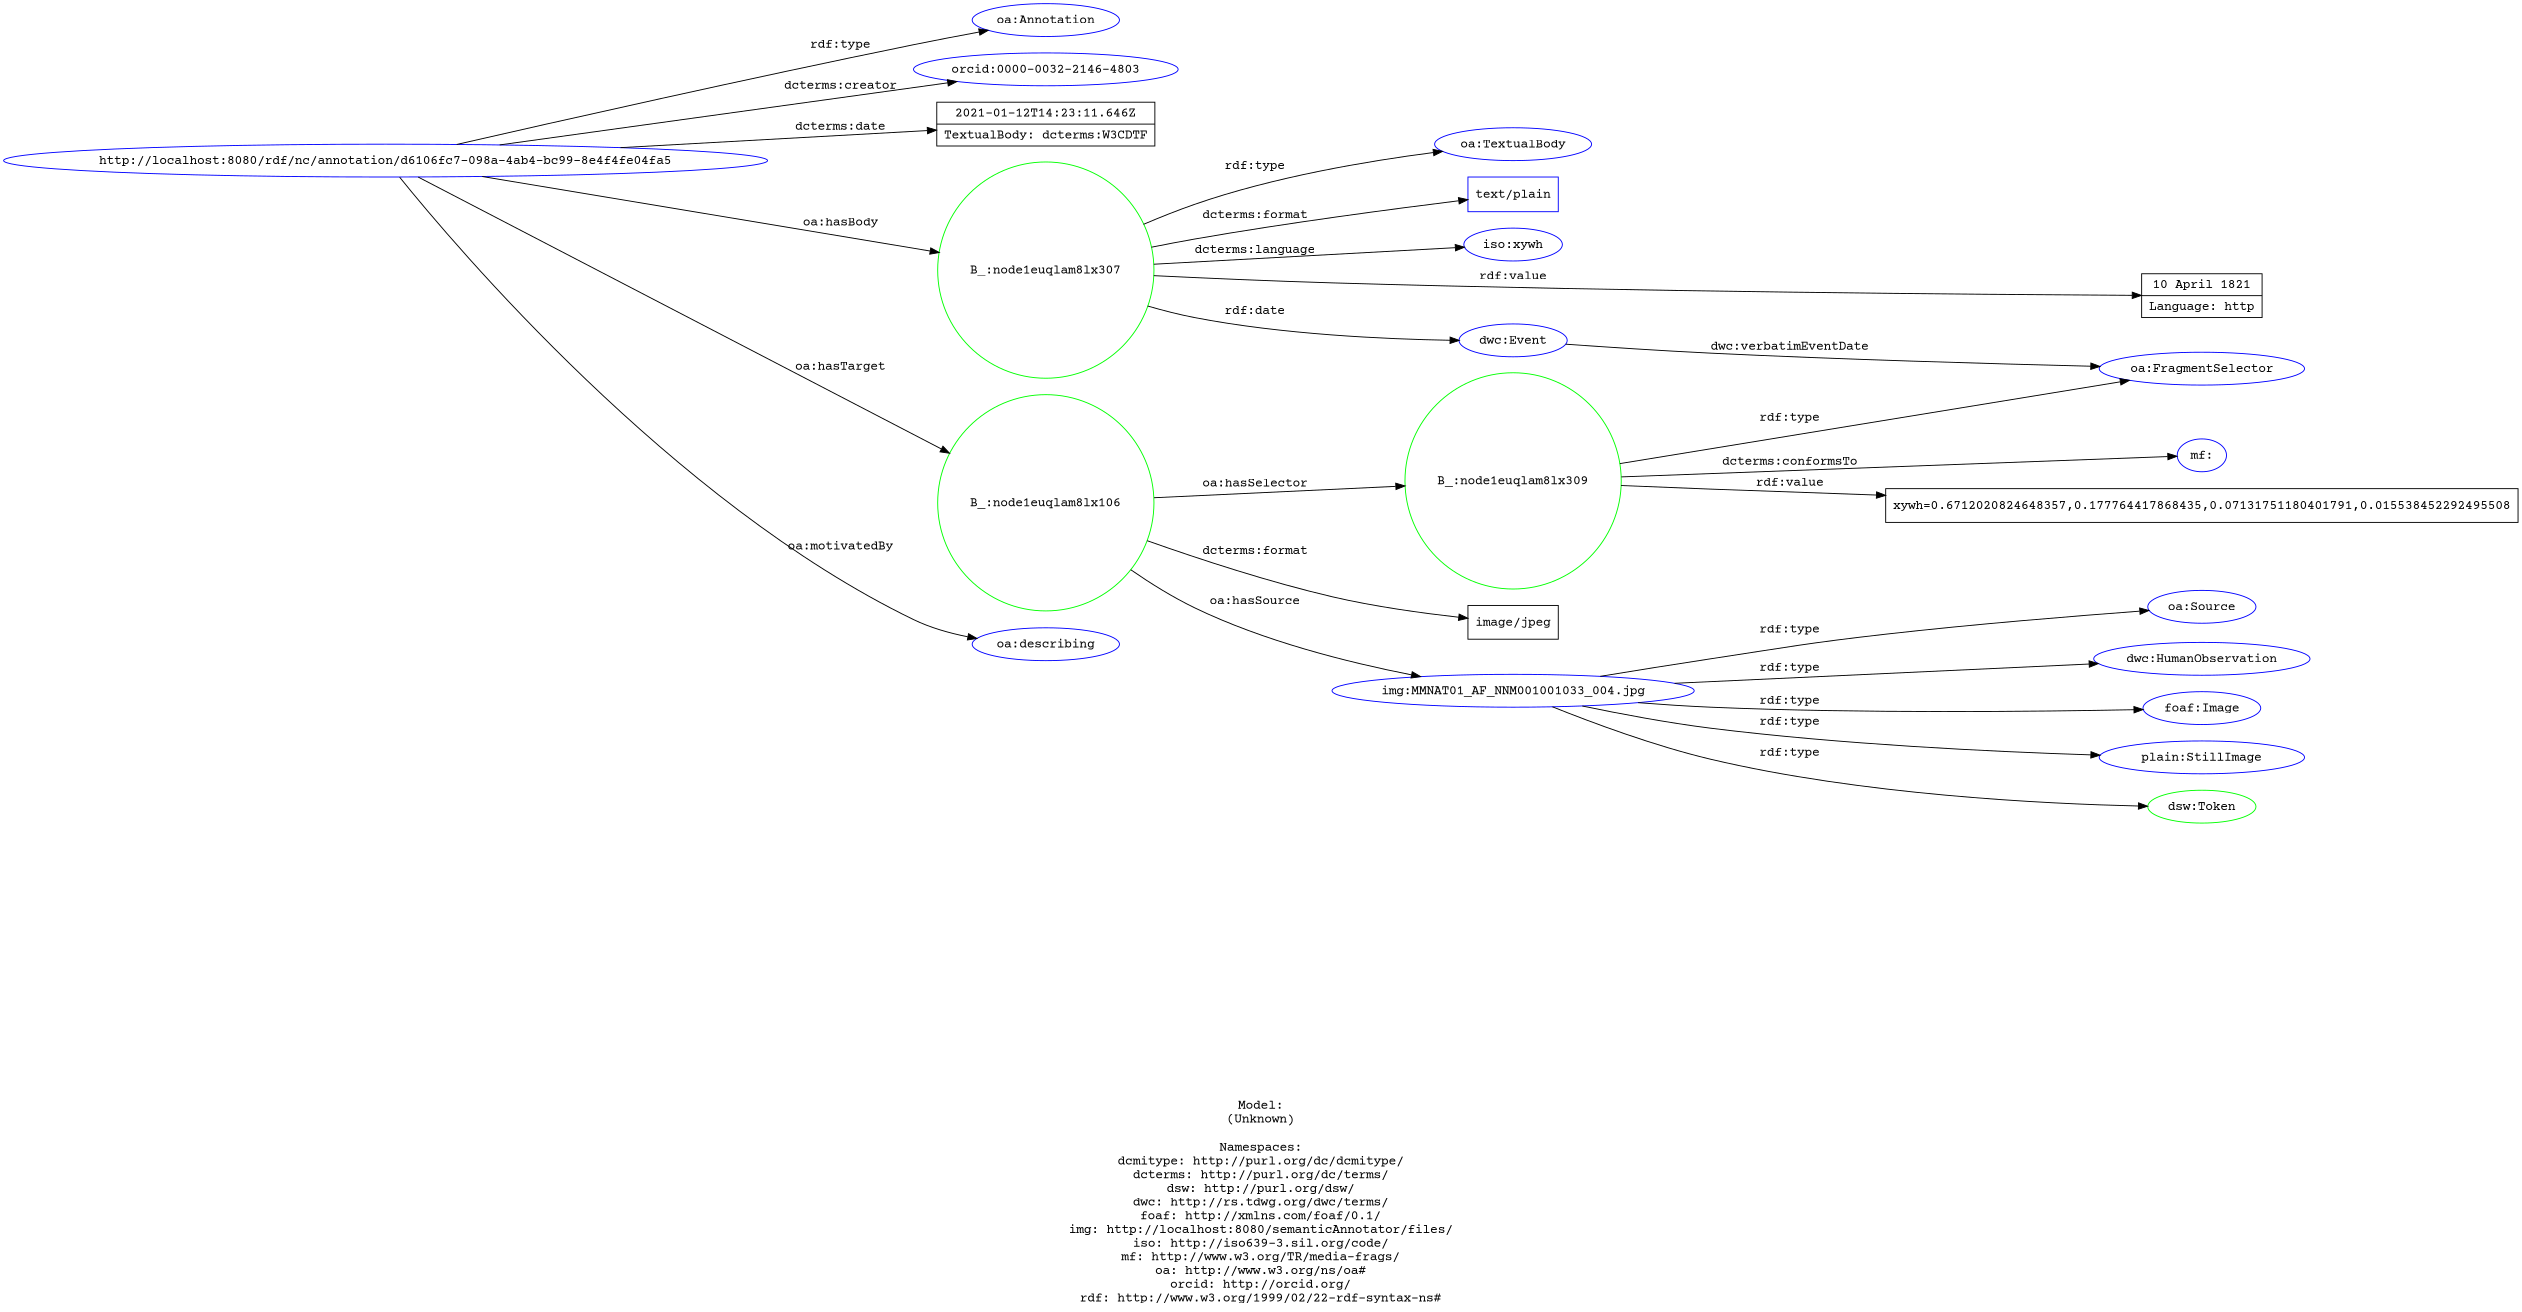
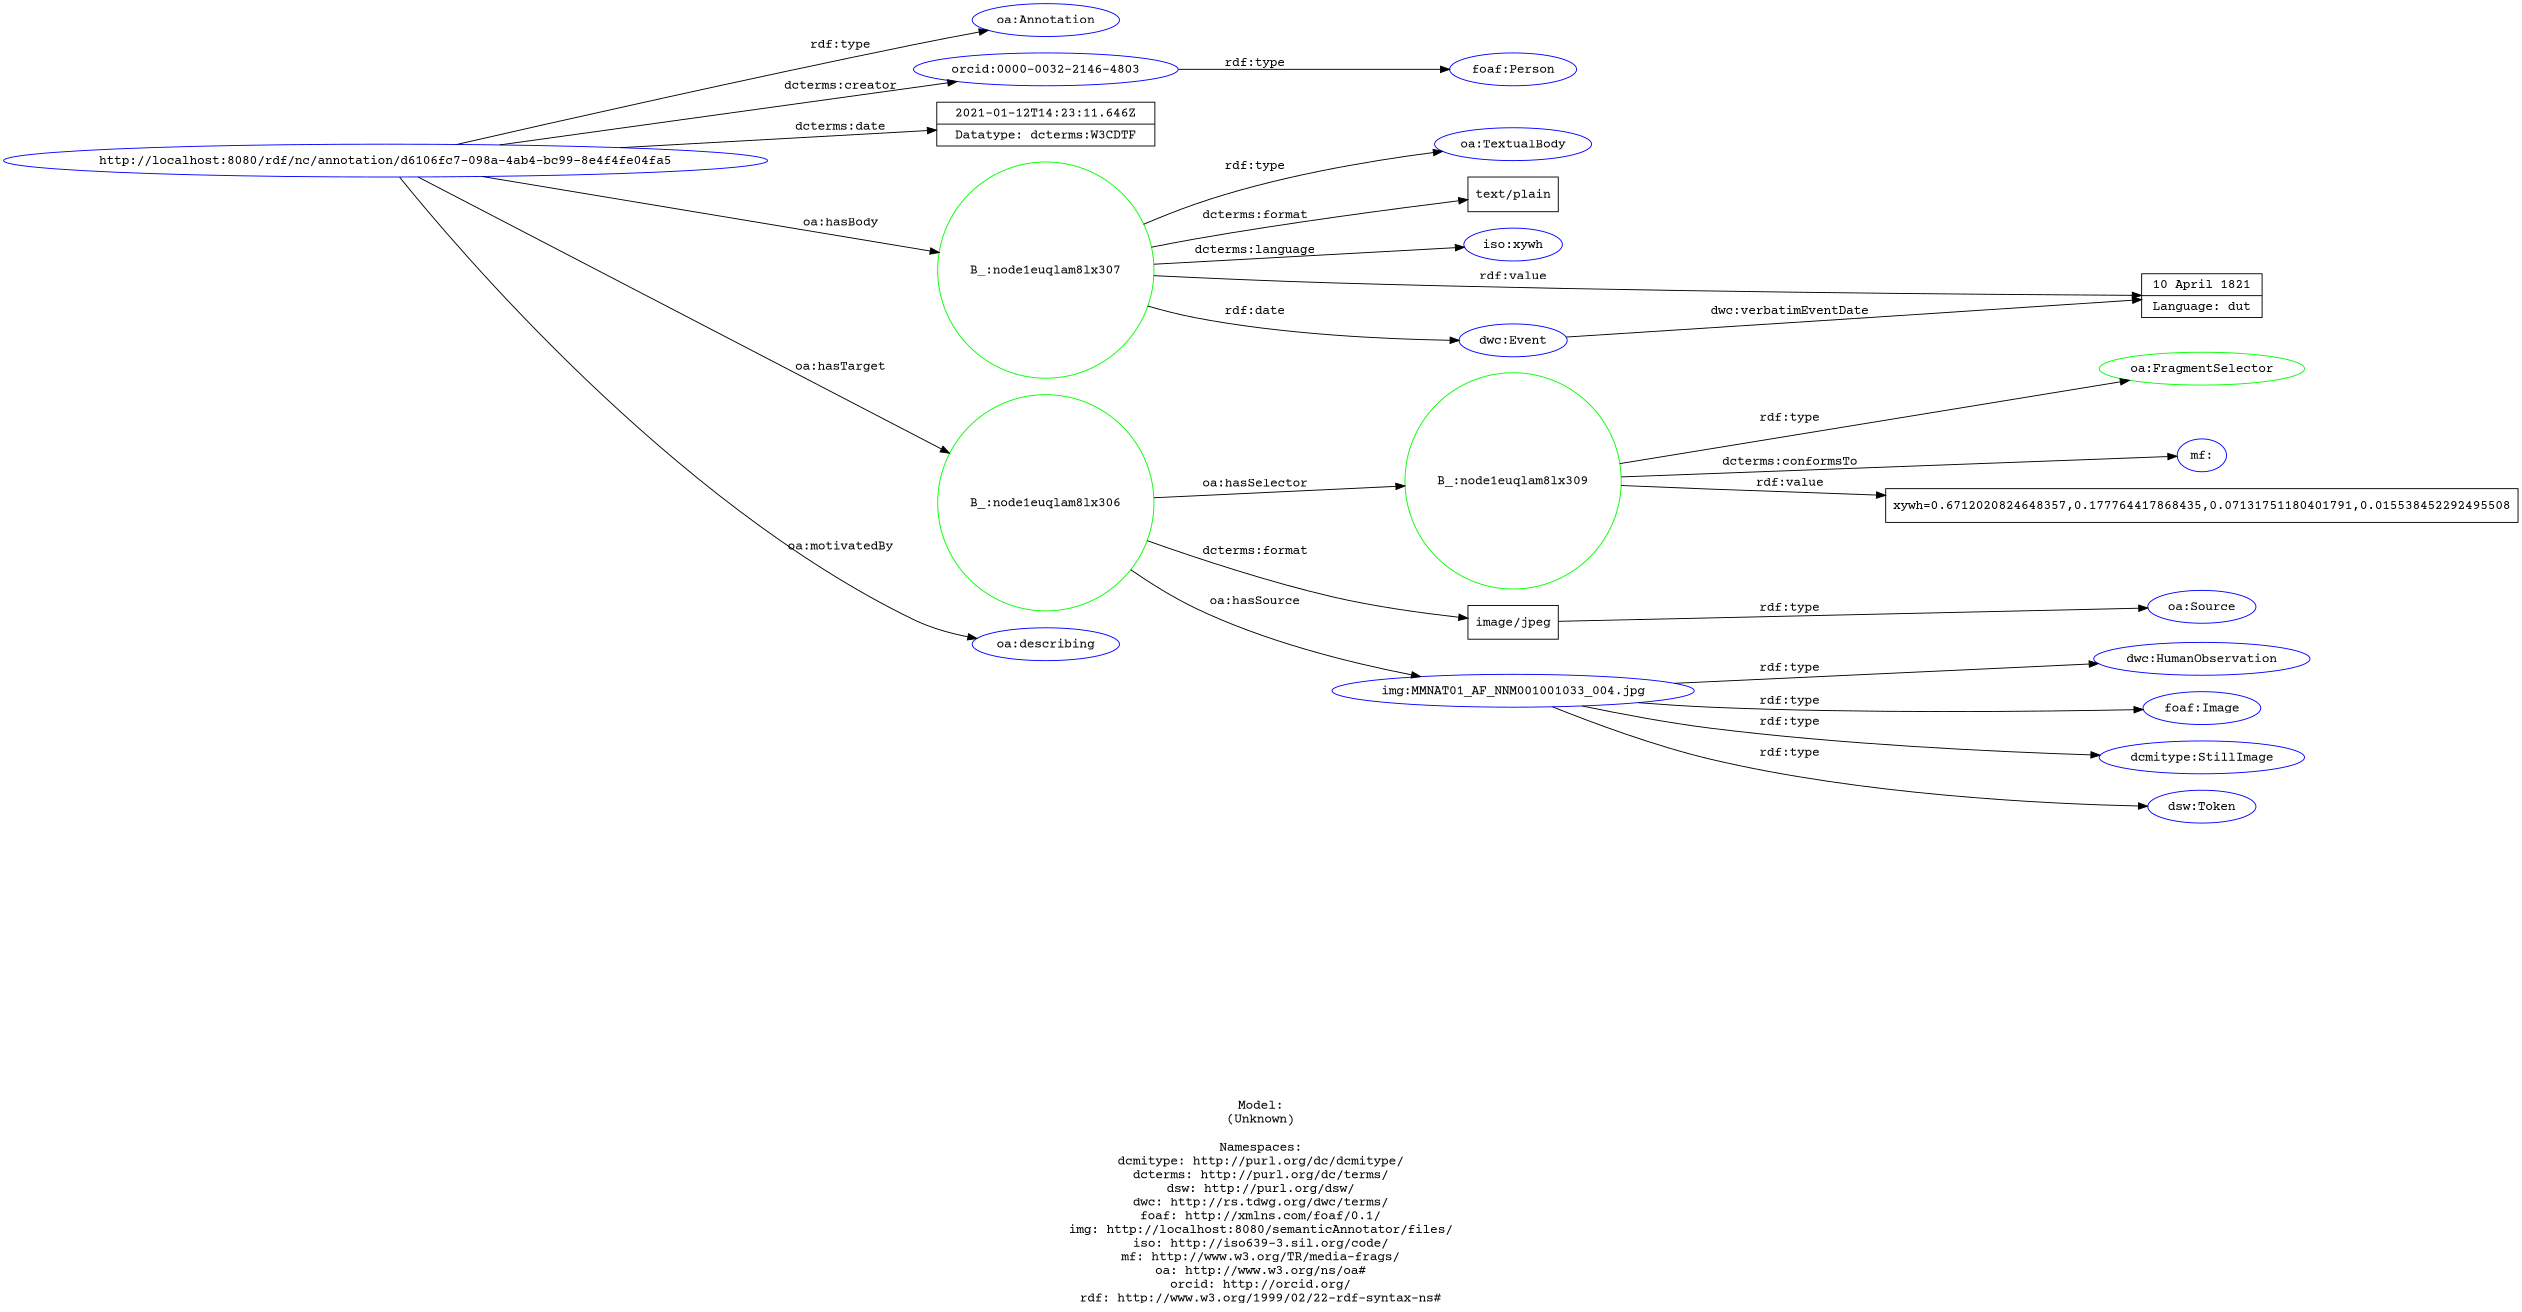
none -> (1513, 69)
(1046, 135) -> (1046, 135)
(1513, 194) -> (1513, 194)
(2202, 306) -> (2202, 306)
(1828, 358) -> (1849, 319)
(2202, 369) -> (2202, 369)
(1046, 503) -> (1046, 503)
(1869, 636) -> (1849, 615)
(2202, 757) -> (2202, 757)
(2202, 807) -> (2202, 807)
